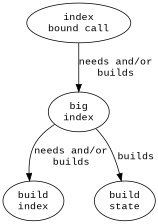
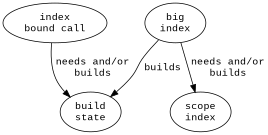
(79, 64) -> (53, 69)
(33, 201) -> (201, 112)
